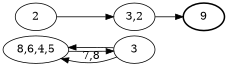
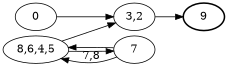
(36, 17) -> (36, 17)
none -> (85, 33)
(134, 50) -> (134, 50)
